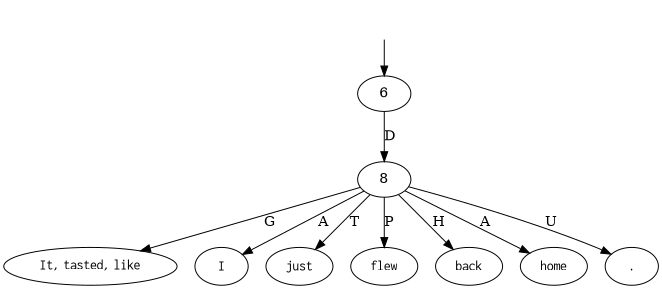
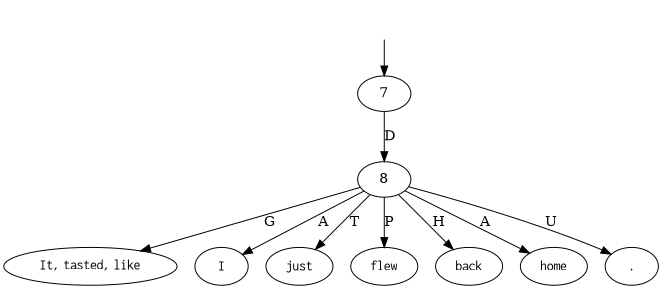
(384, 94) -> (384, 94)
